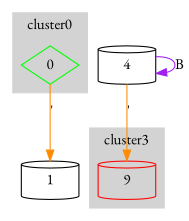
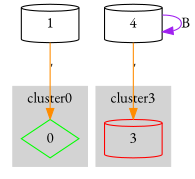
(50, 117) -> (50, 76)
(127, 180) -> (133, 139)
